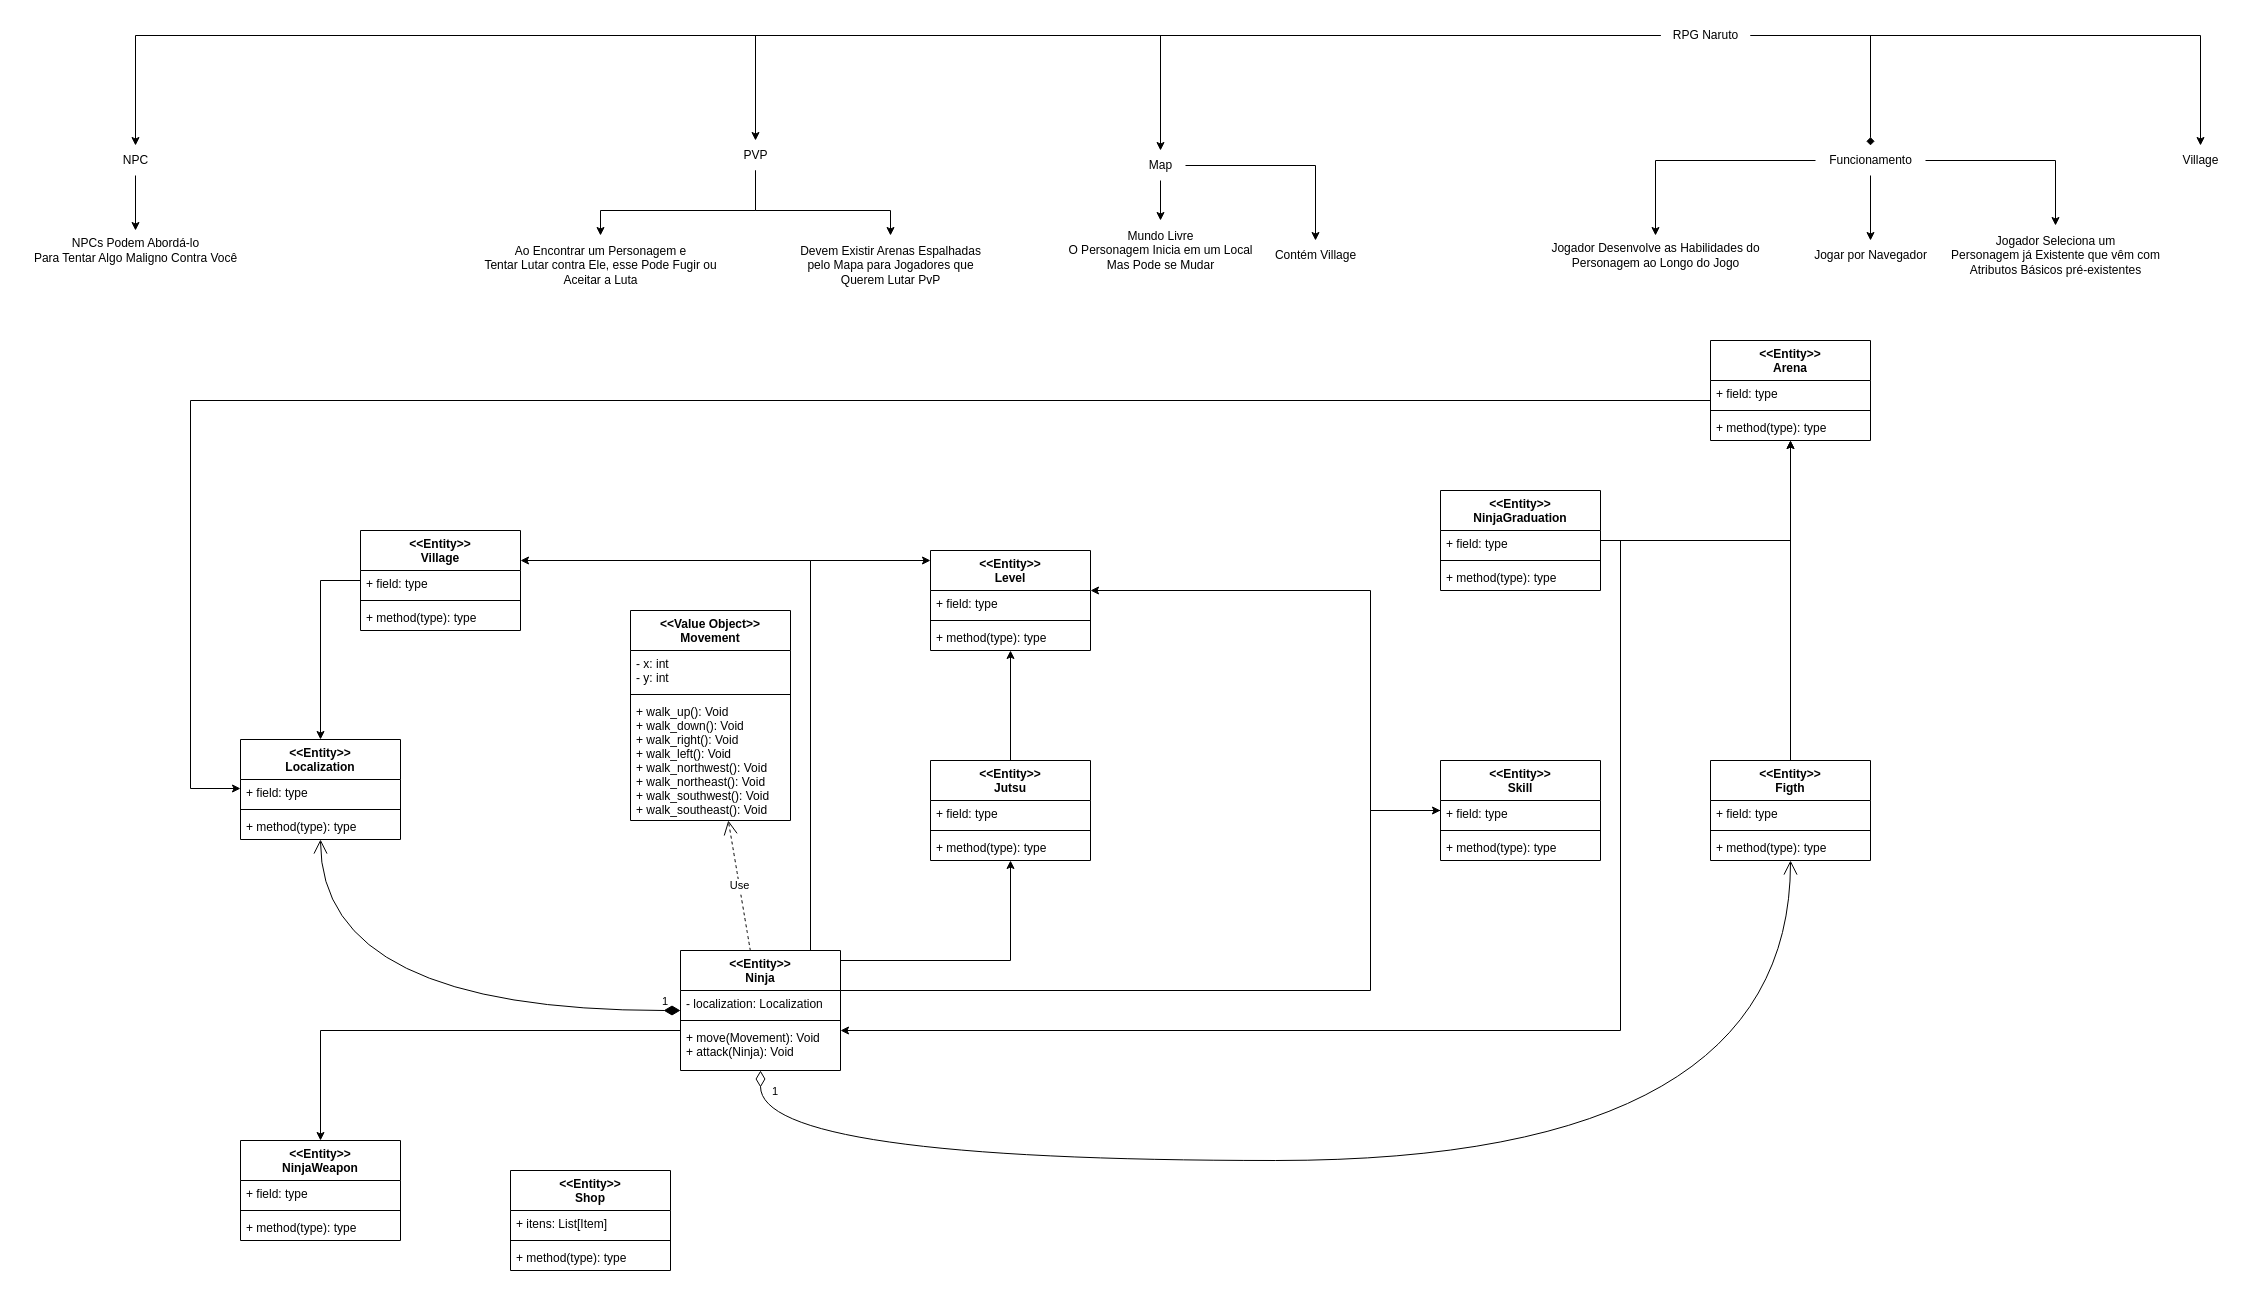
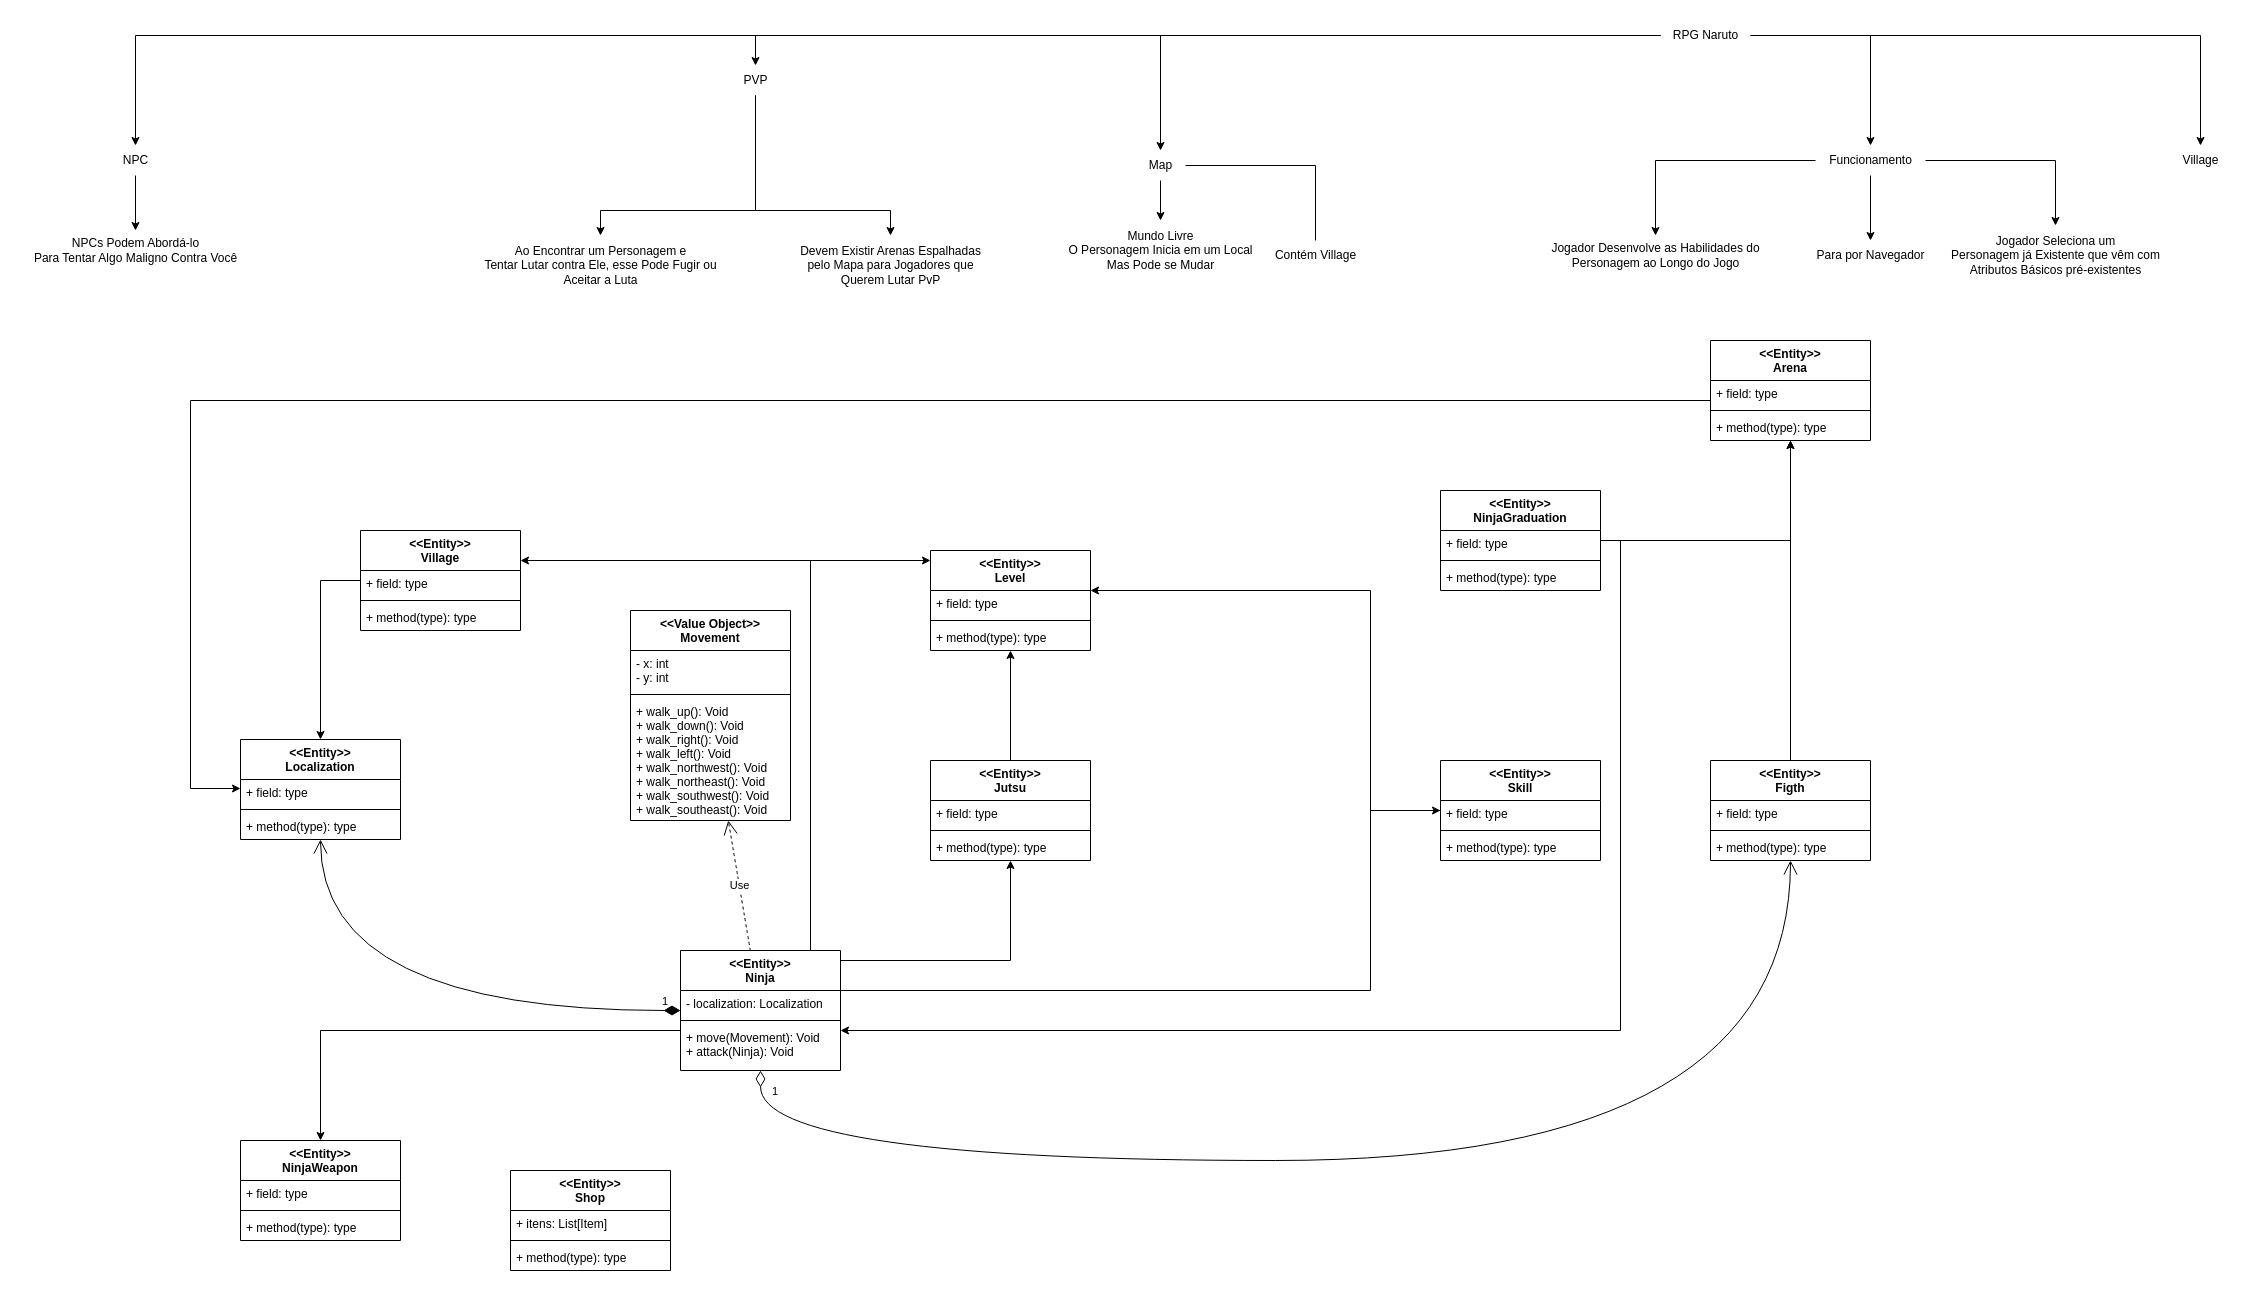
(1871, 137) -> (1871, 137)
(756, 156) -> (756, 81)
(1316, 232) -> (1316, 234)
(1871, 256) -> (1871, 256)
